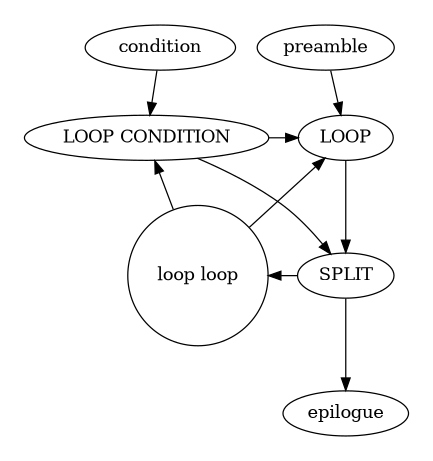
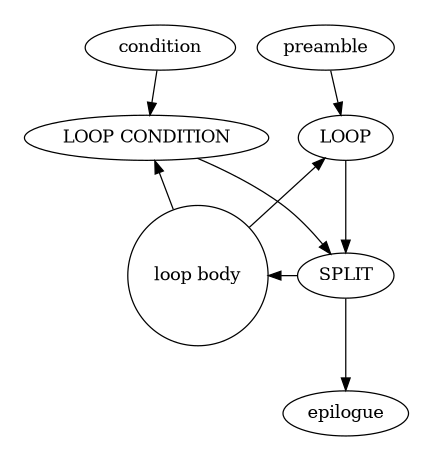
(277, 138) -> none
(198, 276) -> (198, 276)
